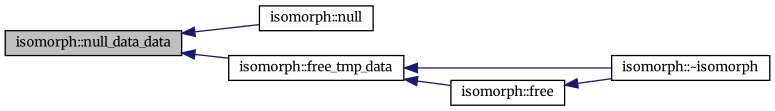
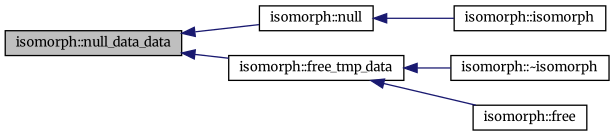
none -> (530, 18)
(595, 81) -> none
